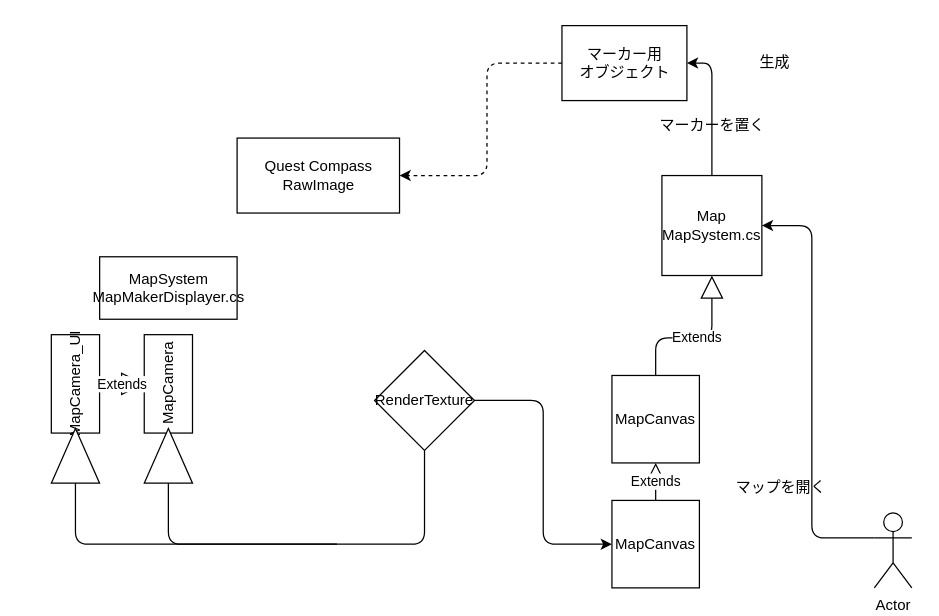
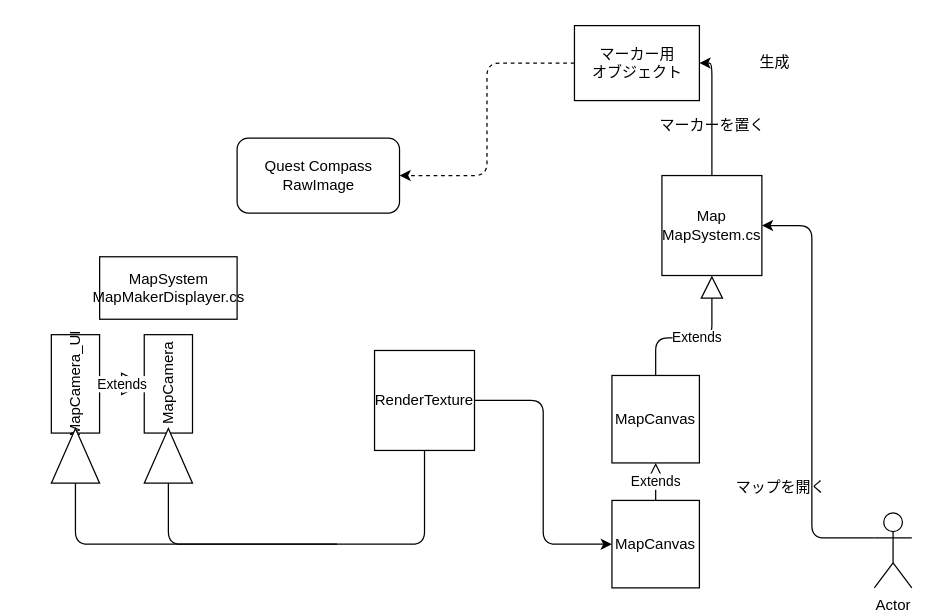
(624, 63) -> (637, 63)
(318, 176) -> (318, 176)
(424, 401) -> (424, 401)
